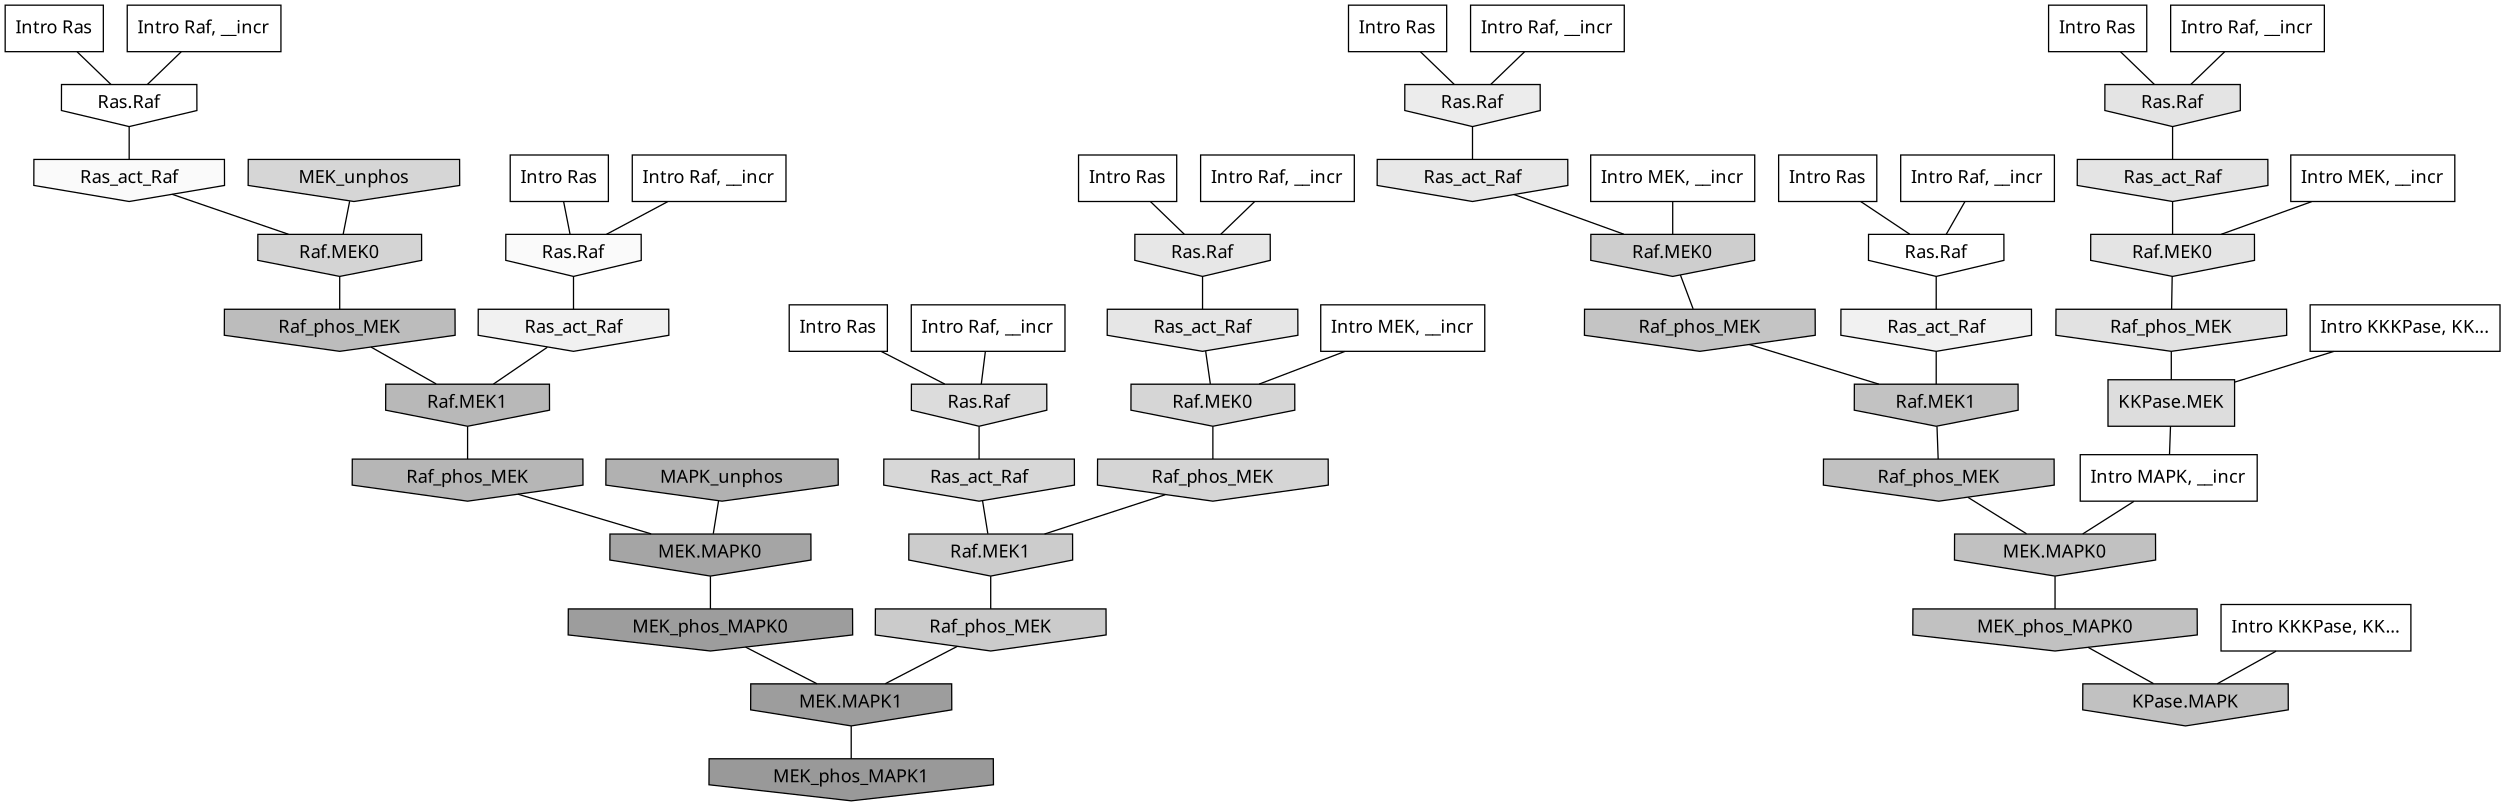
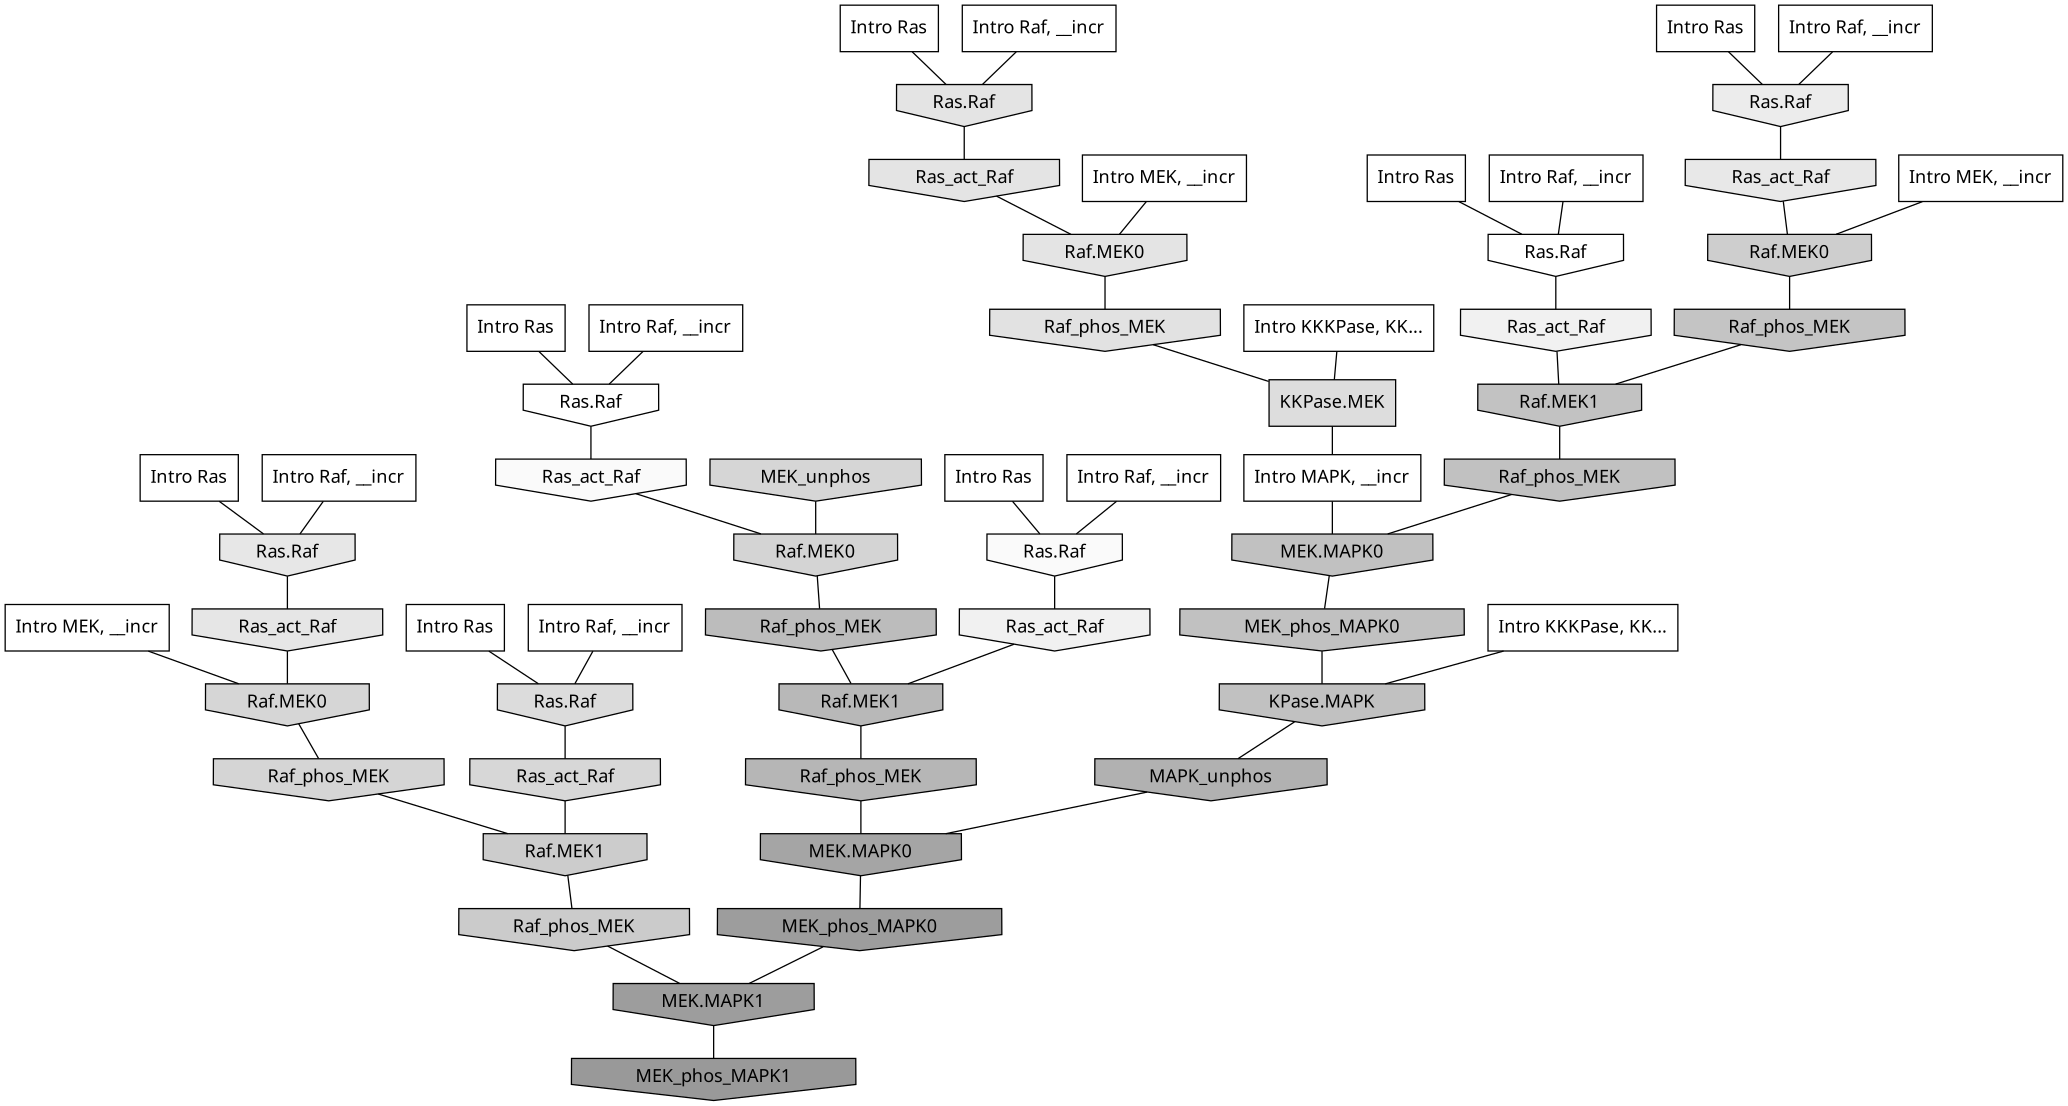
none -> (1266, 740)
